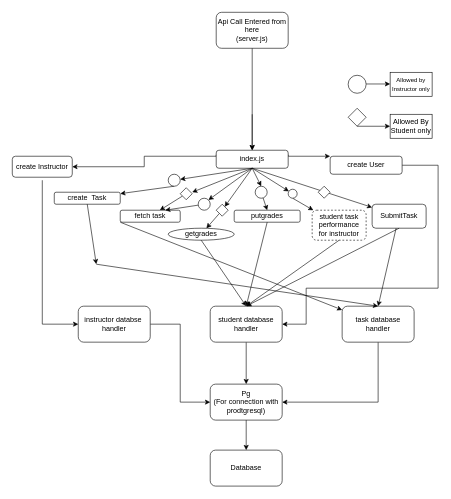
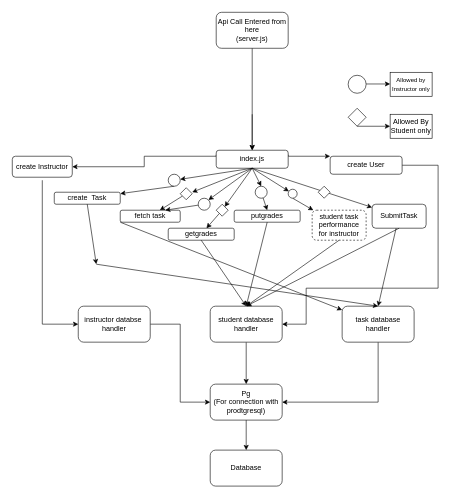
(201, 234) -> (201, 234)
